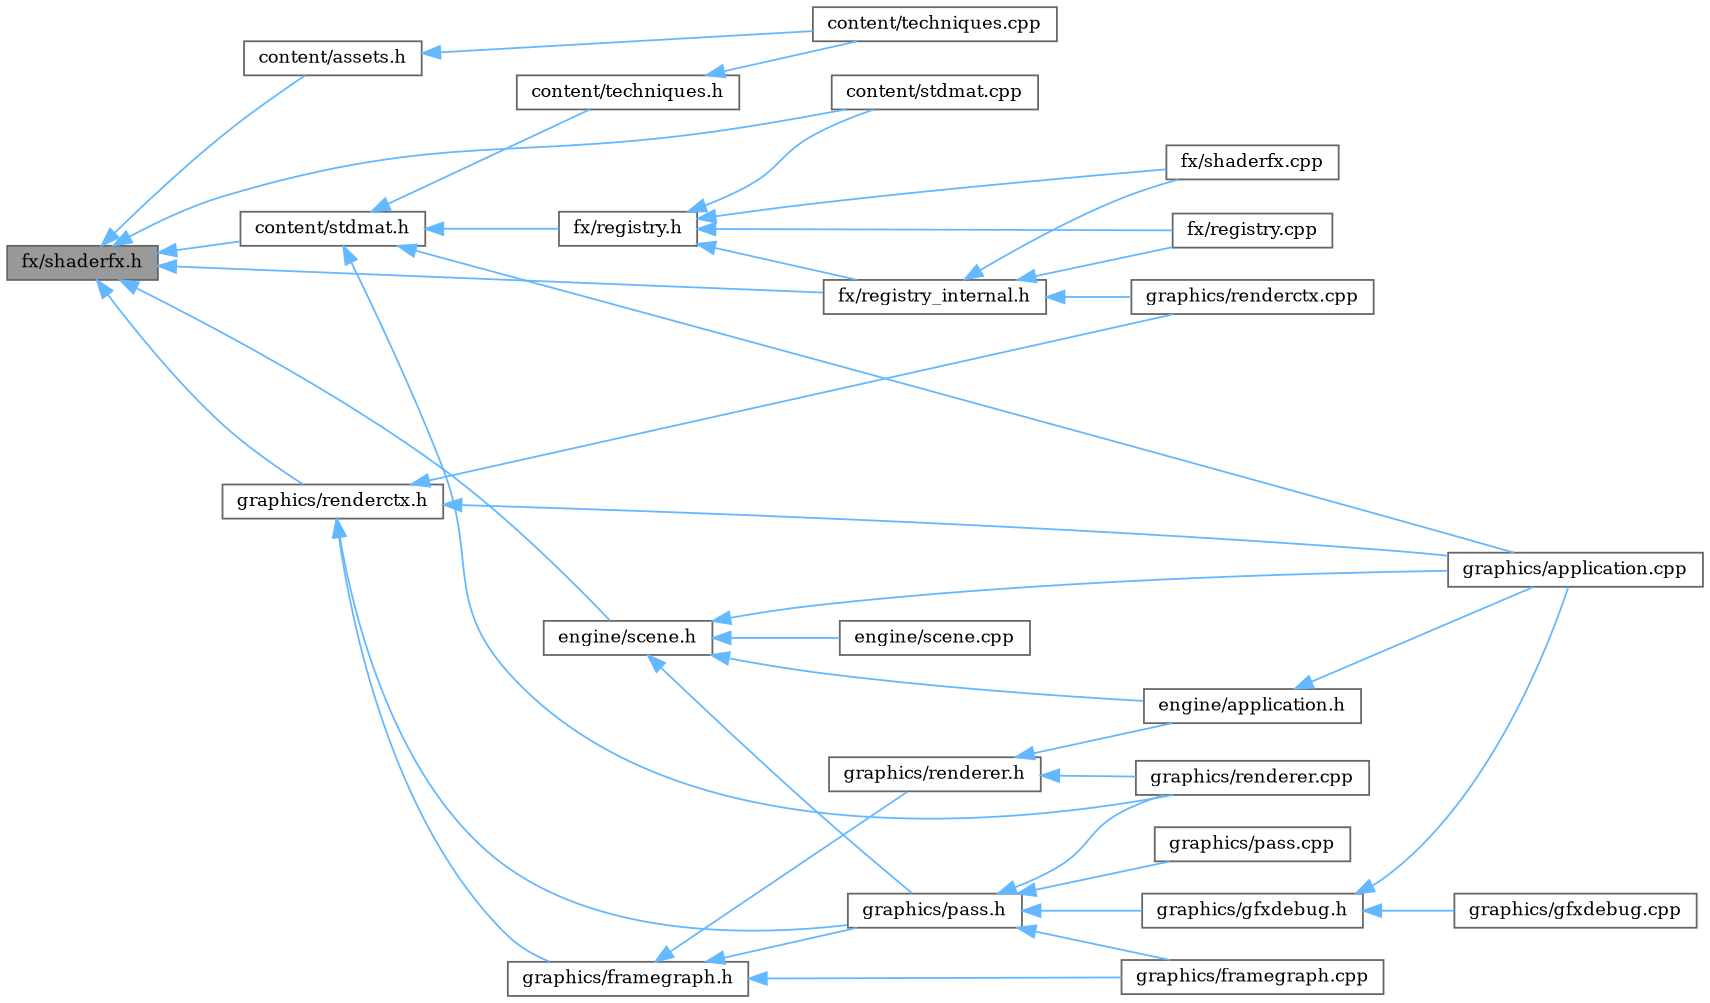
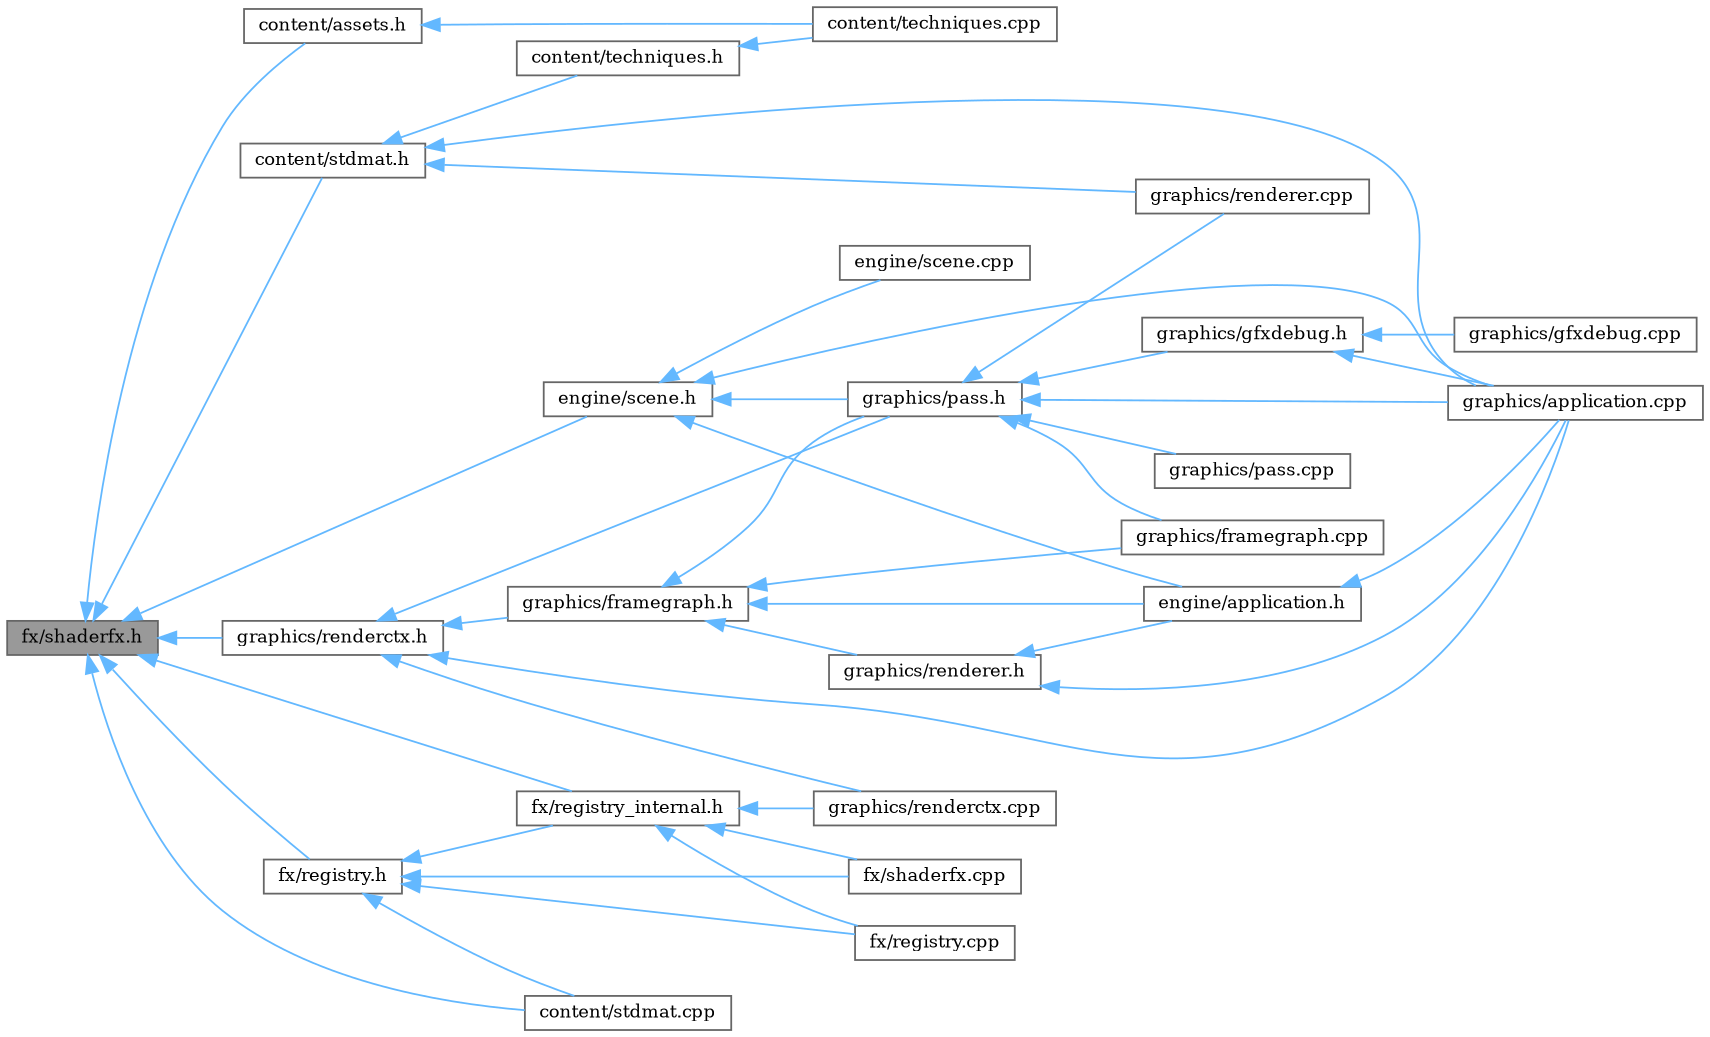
(501, 229) -> (207, 769)
none -> (1244, 401)
none -> (955, 604)
(1098, 776) -> (1363, 645)
